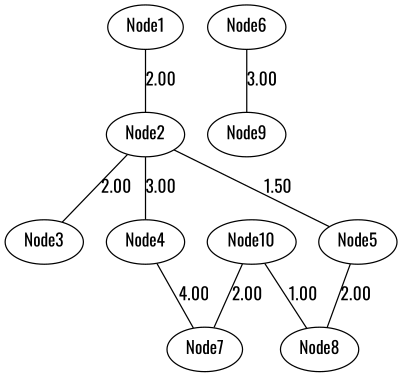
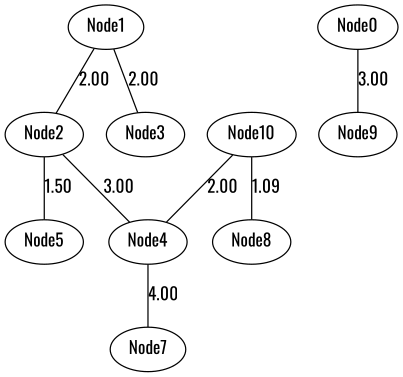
(247, 27) -> (358, 27)
(95, 188) -> (126, 81)
(228, 296) -> (200, 189)
(304, 296) -> (266, 188)
(339, 296) -> none
